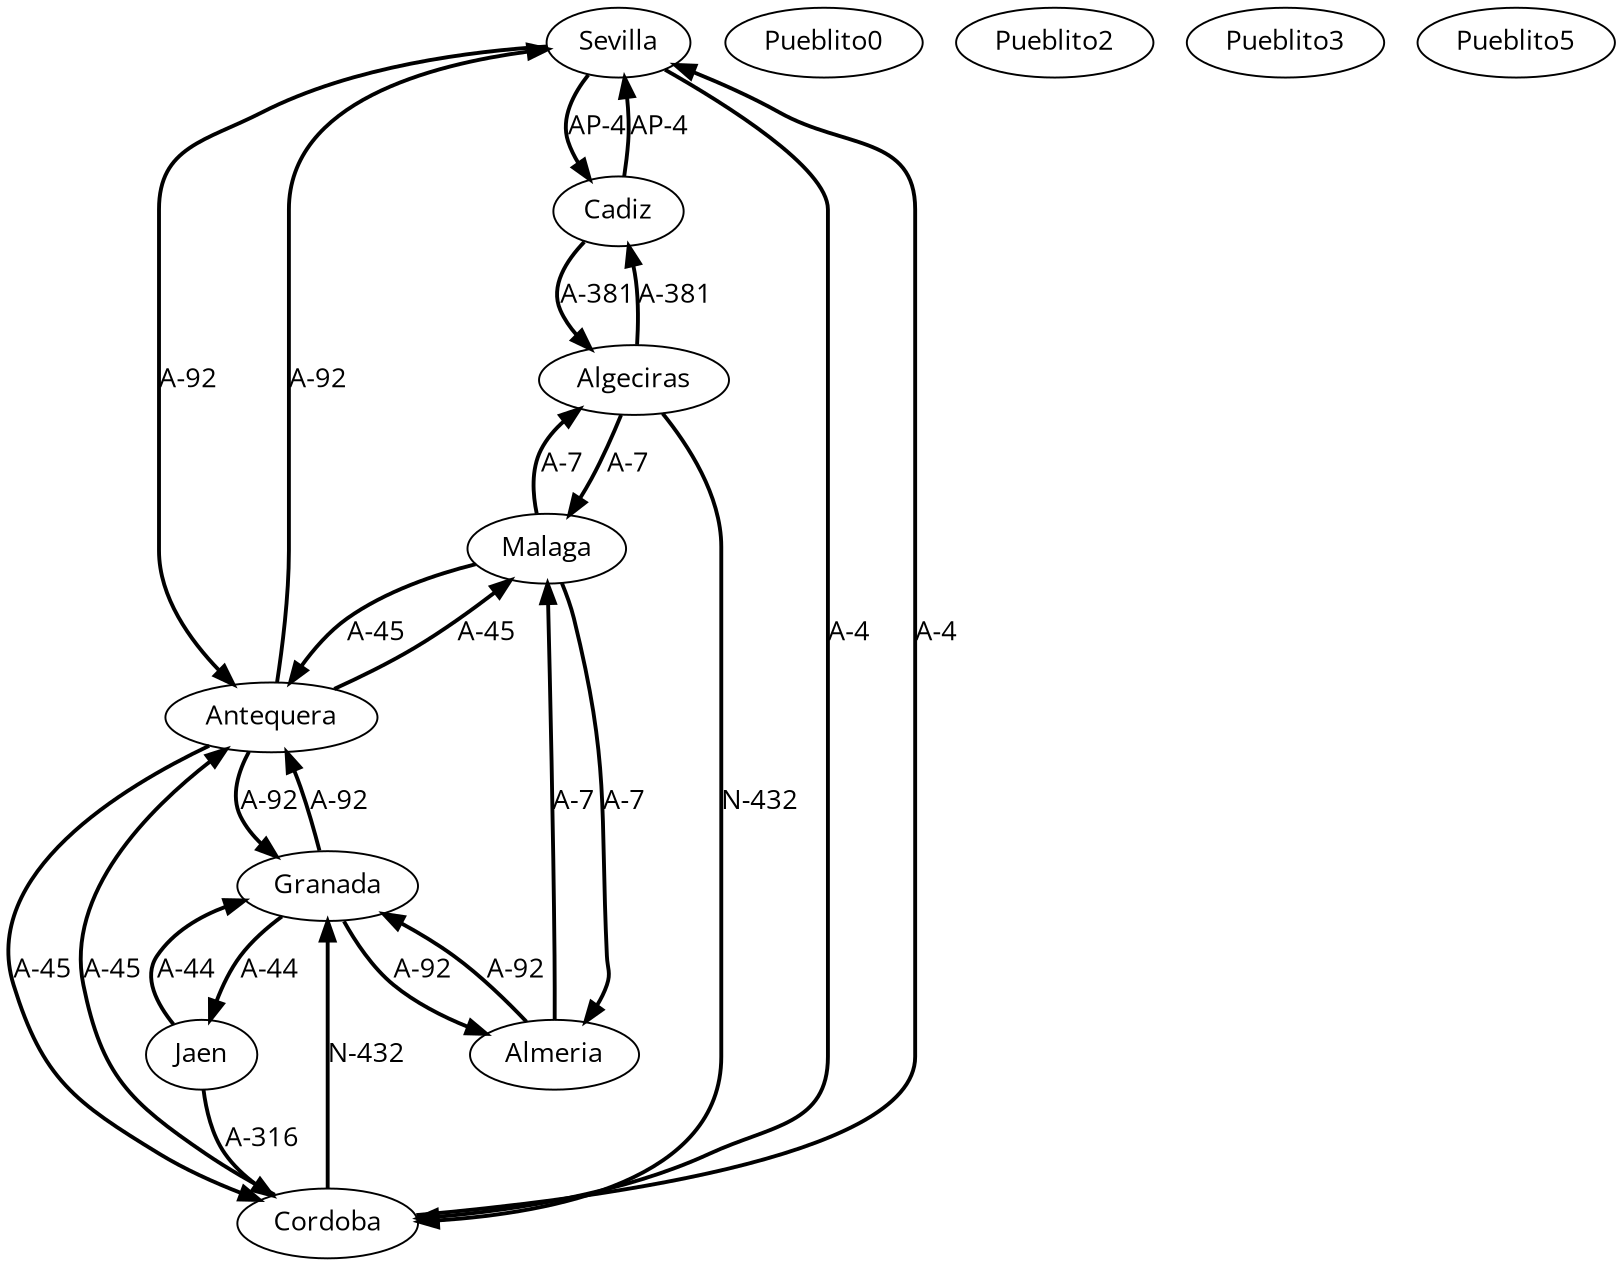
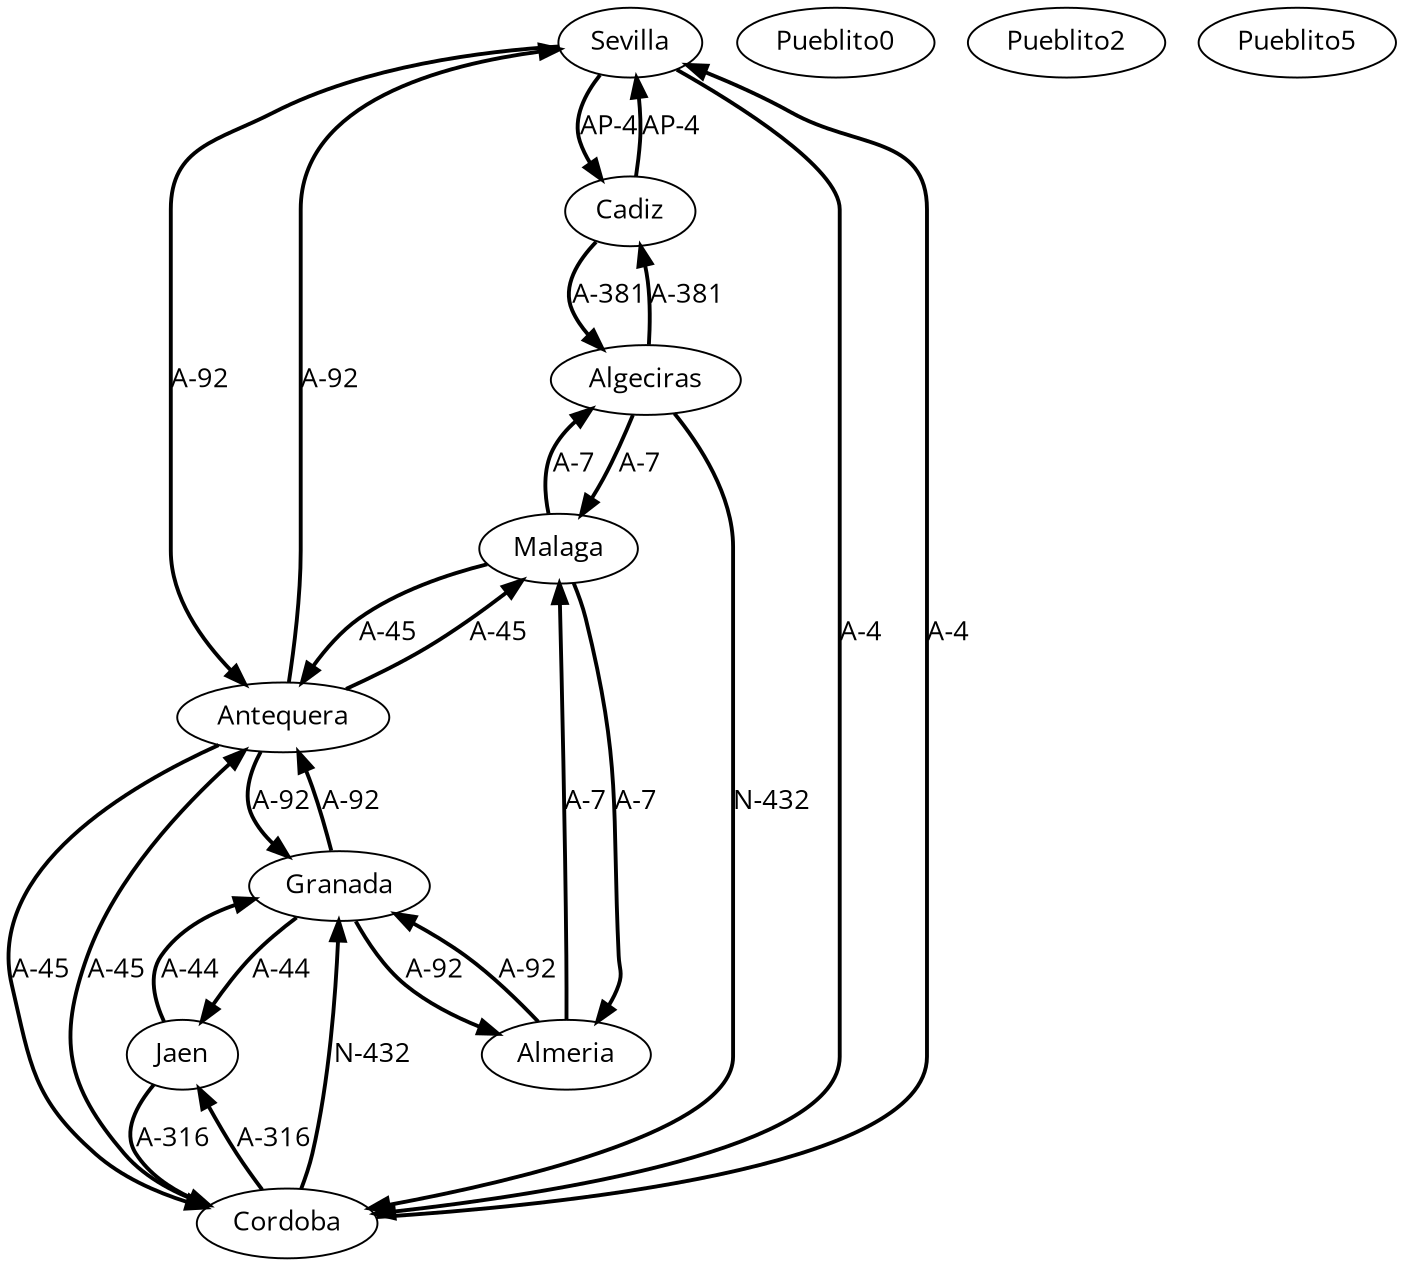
(1286, 43) -> none
none -> (234, 1149)
